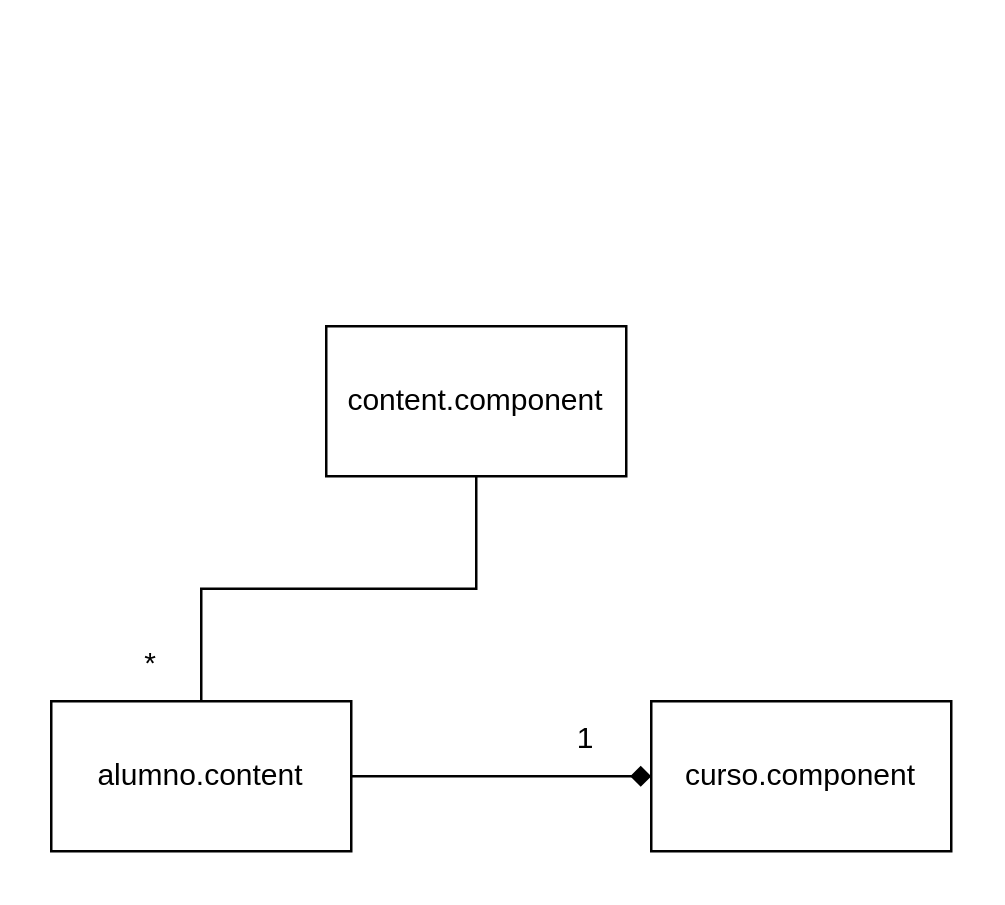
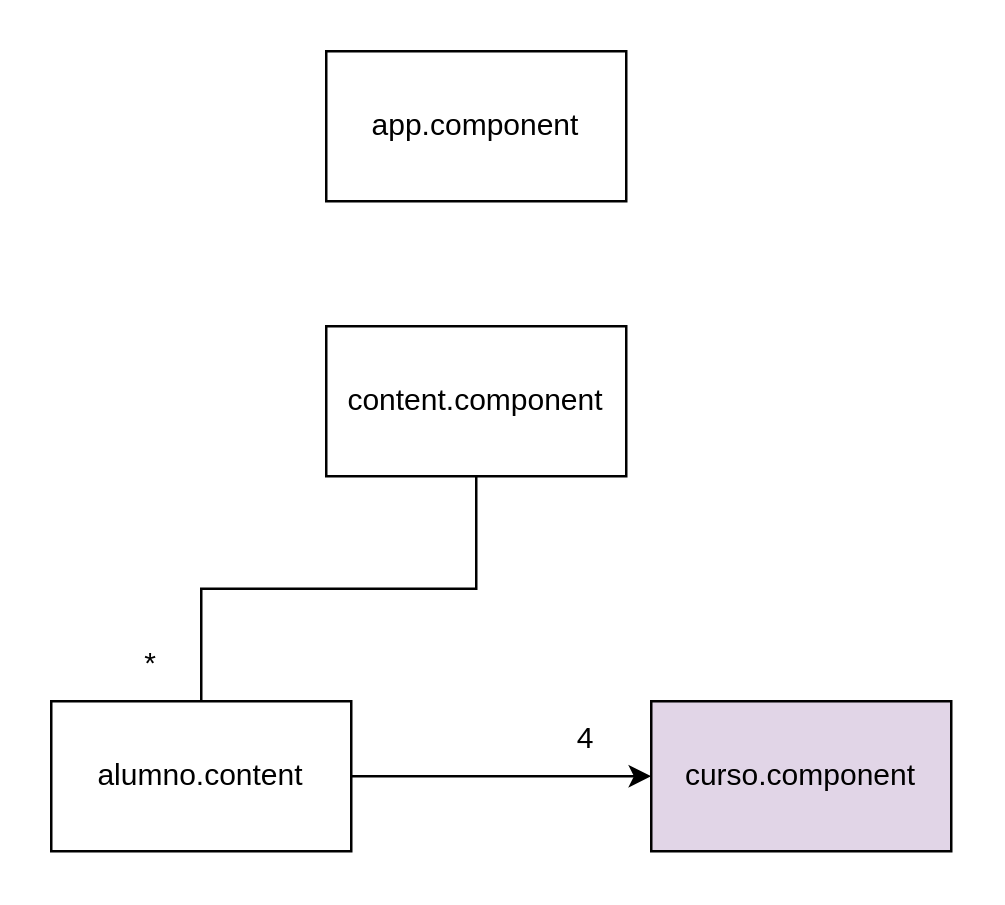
none -> (476, 126)
(586, 739) -> (586, 739)
(631, 776) -> (632, 776)
(801, 776) -> (801, 776)
